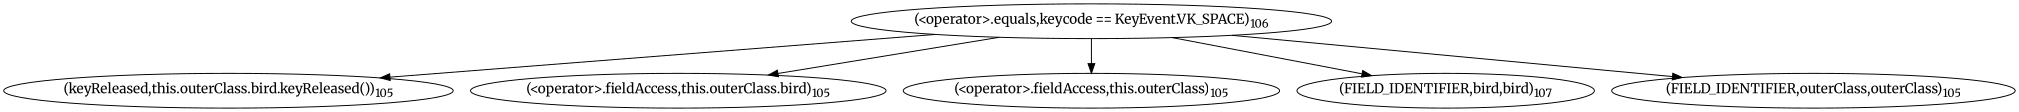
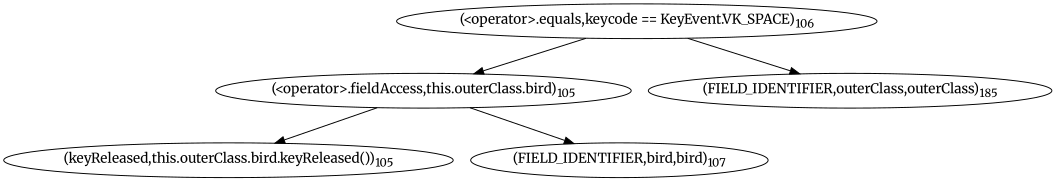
(663, 56) -> (331, 124)
(1267, 56) -> (517, 124)
(1952, 89) -> (989, 89)
(1091, 91) -> none
